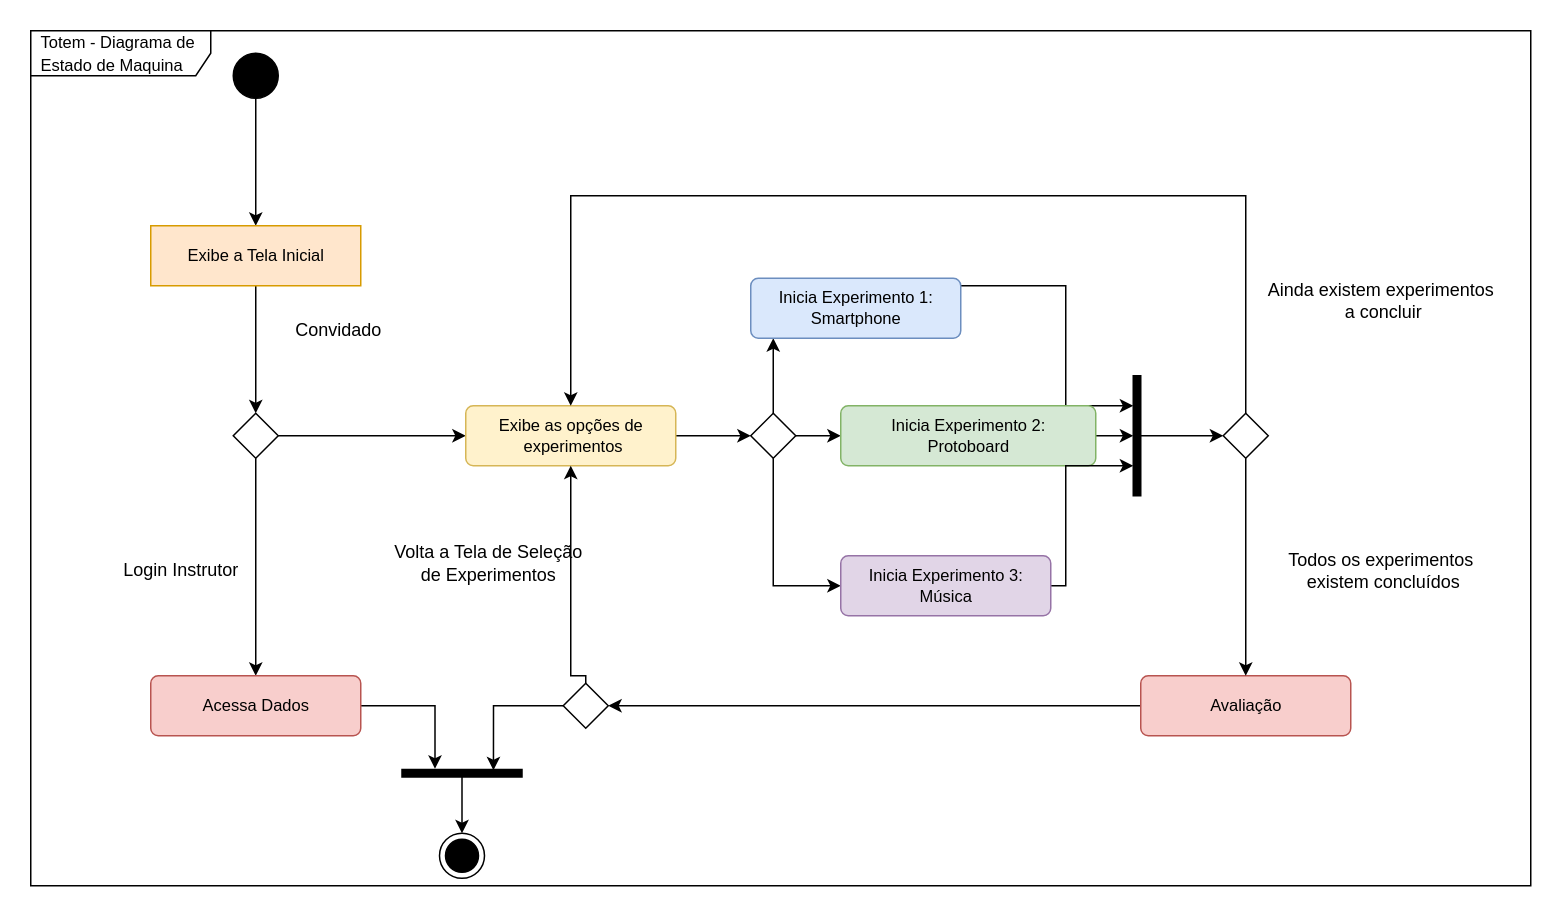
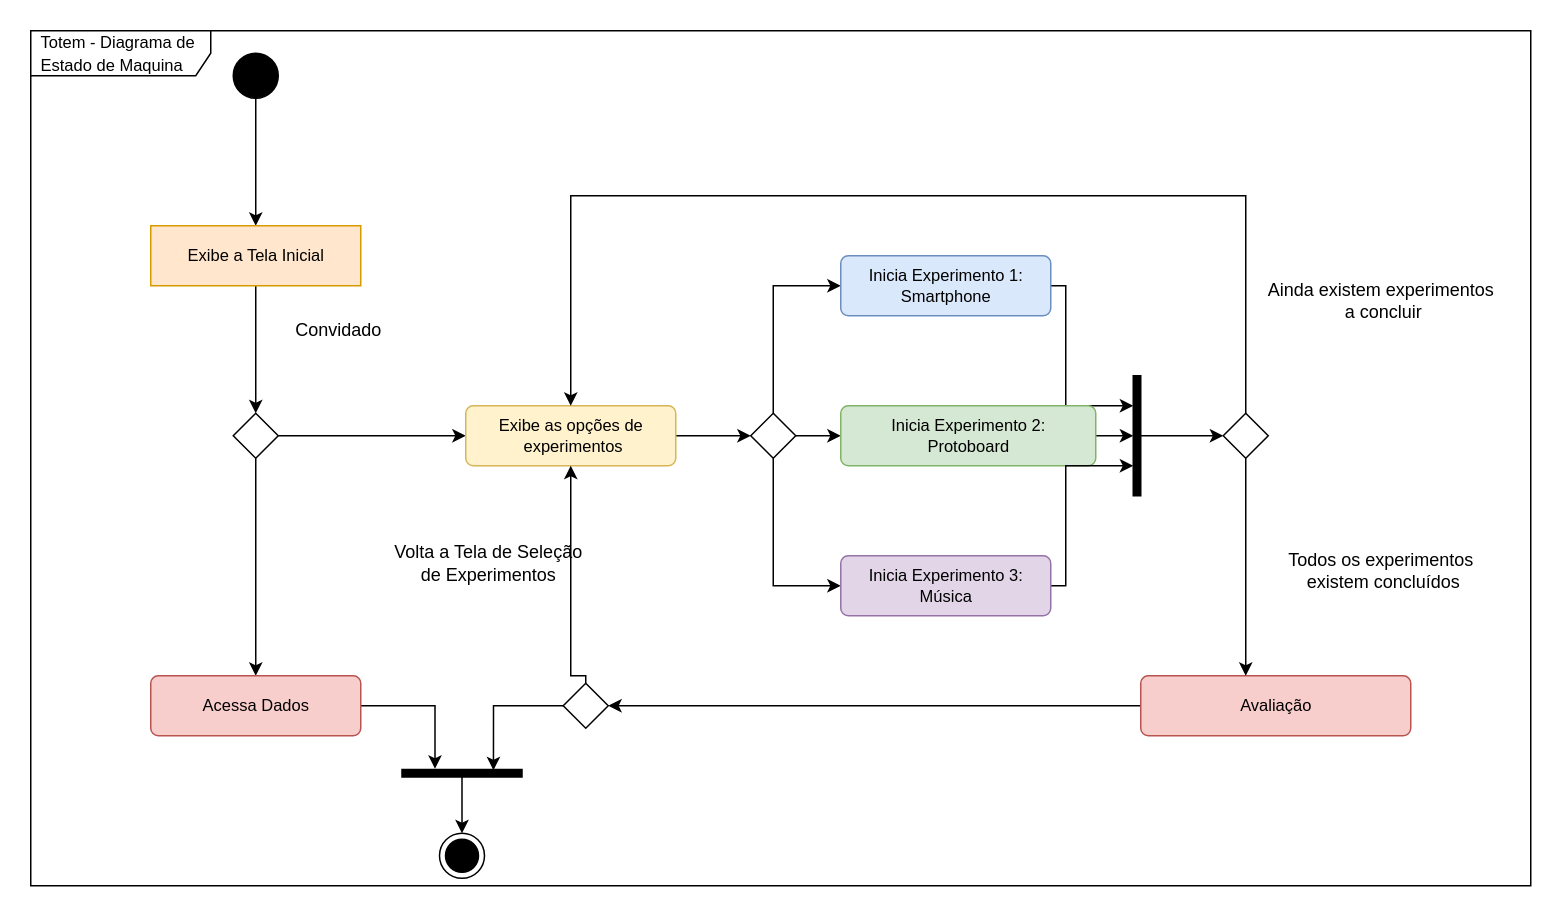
(856, 308) -> (946, 286)
(181, 571) -> none
(1246, 706) -> (1276, 706)
